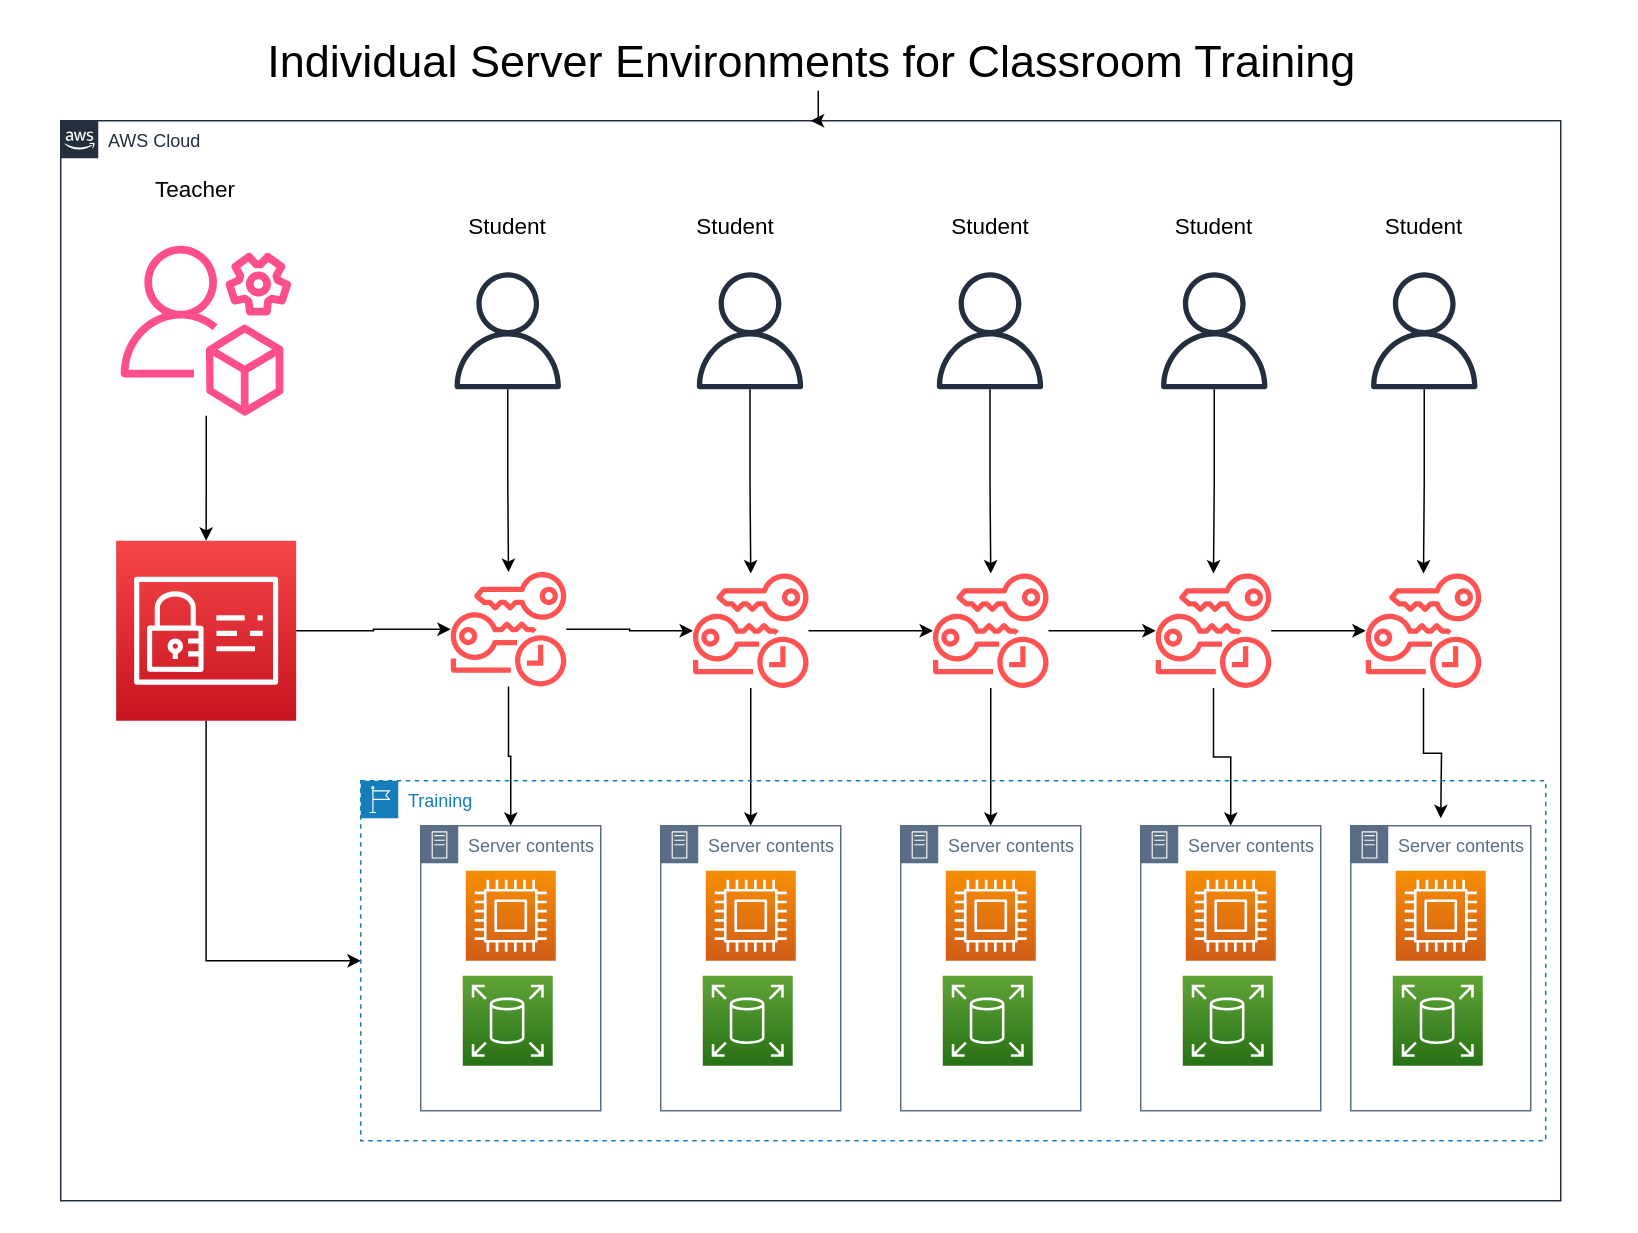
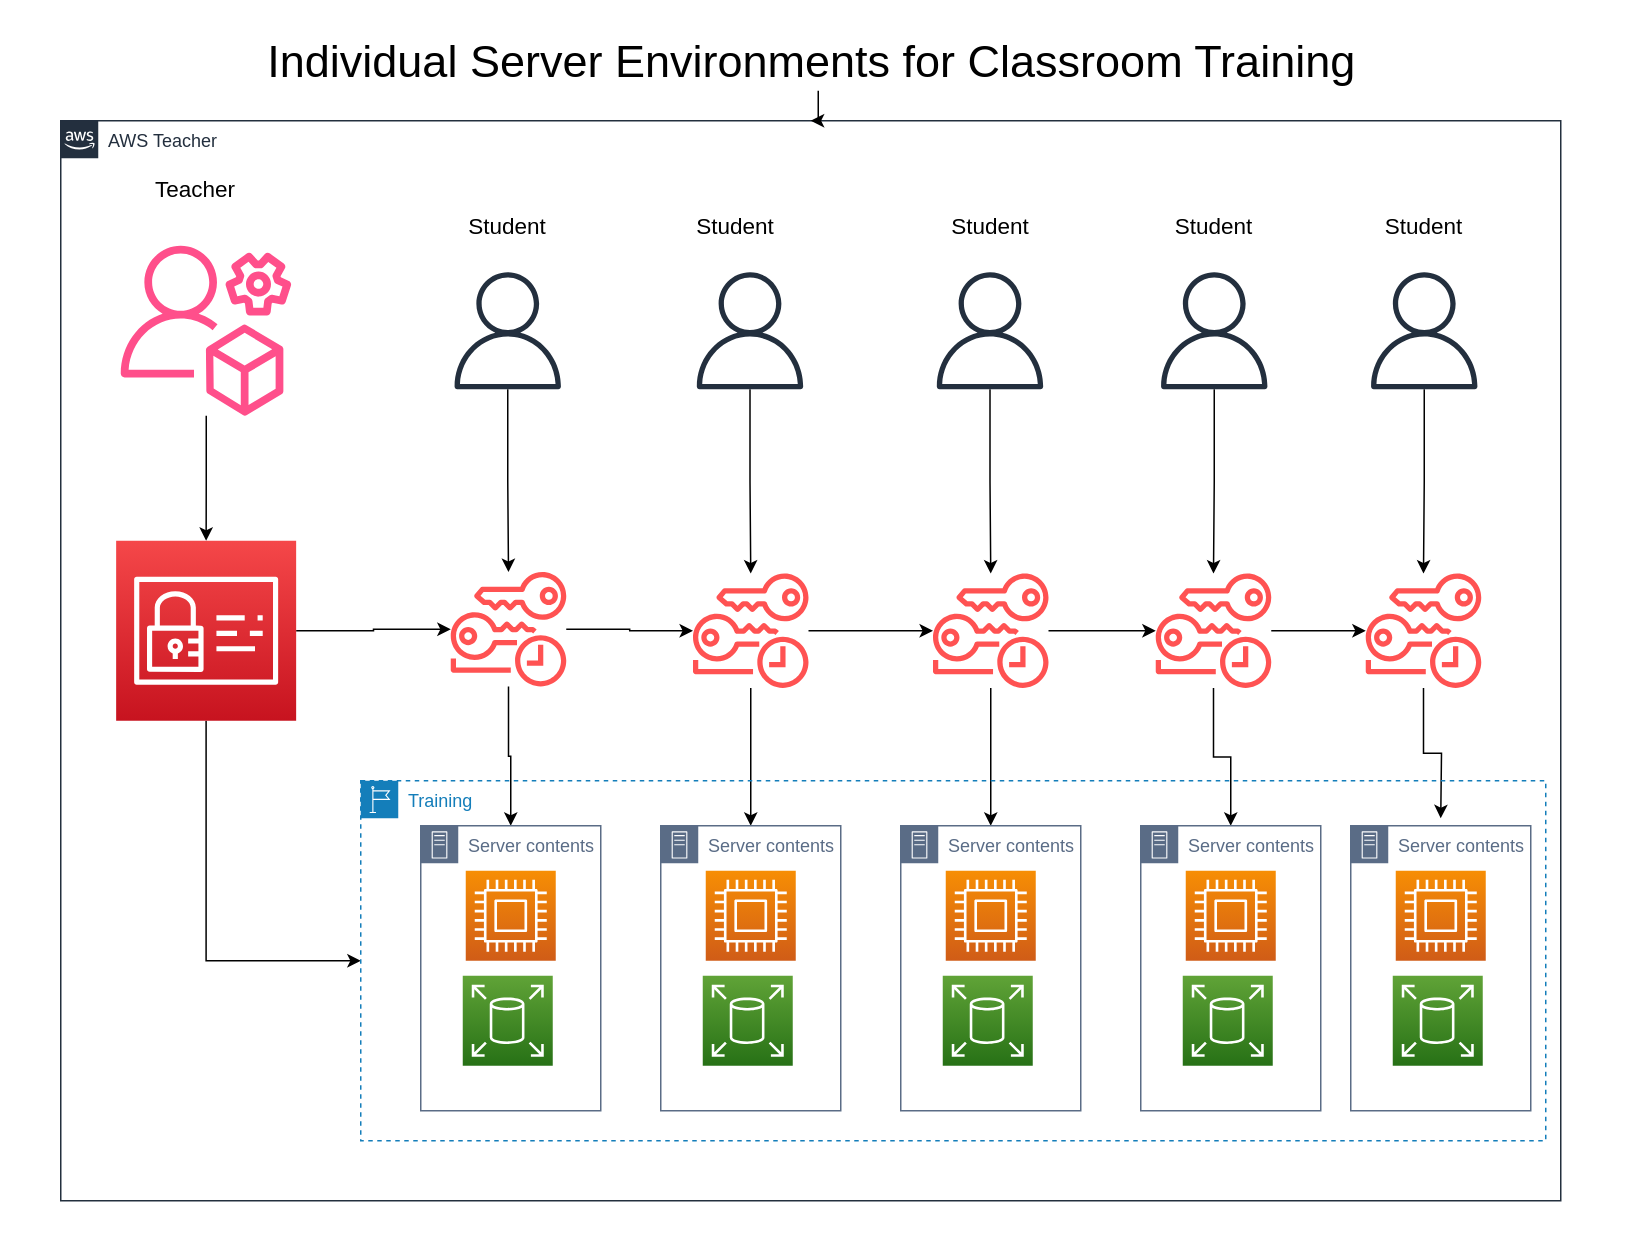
(149, 142) -> (162, 142)
